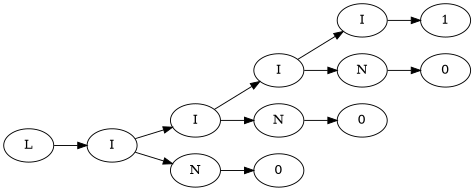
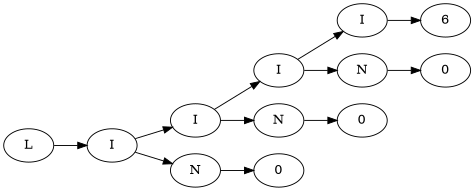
(446, 20) -> (446, 20)
